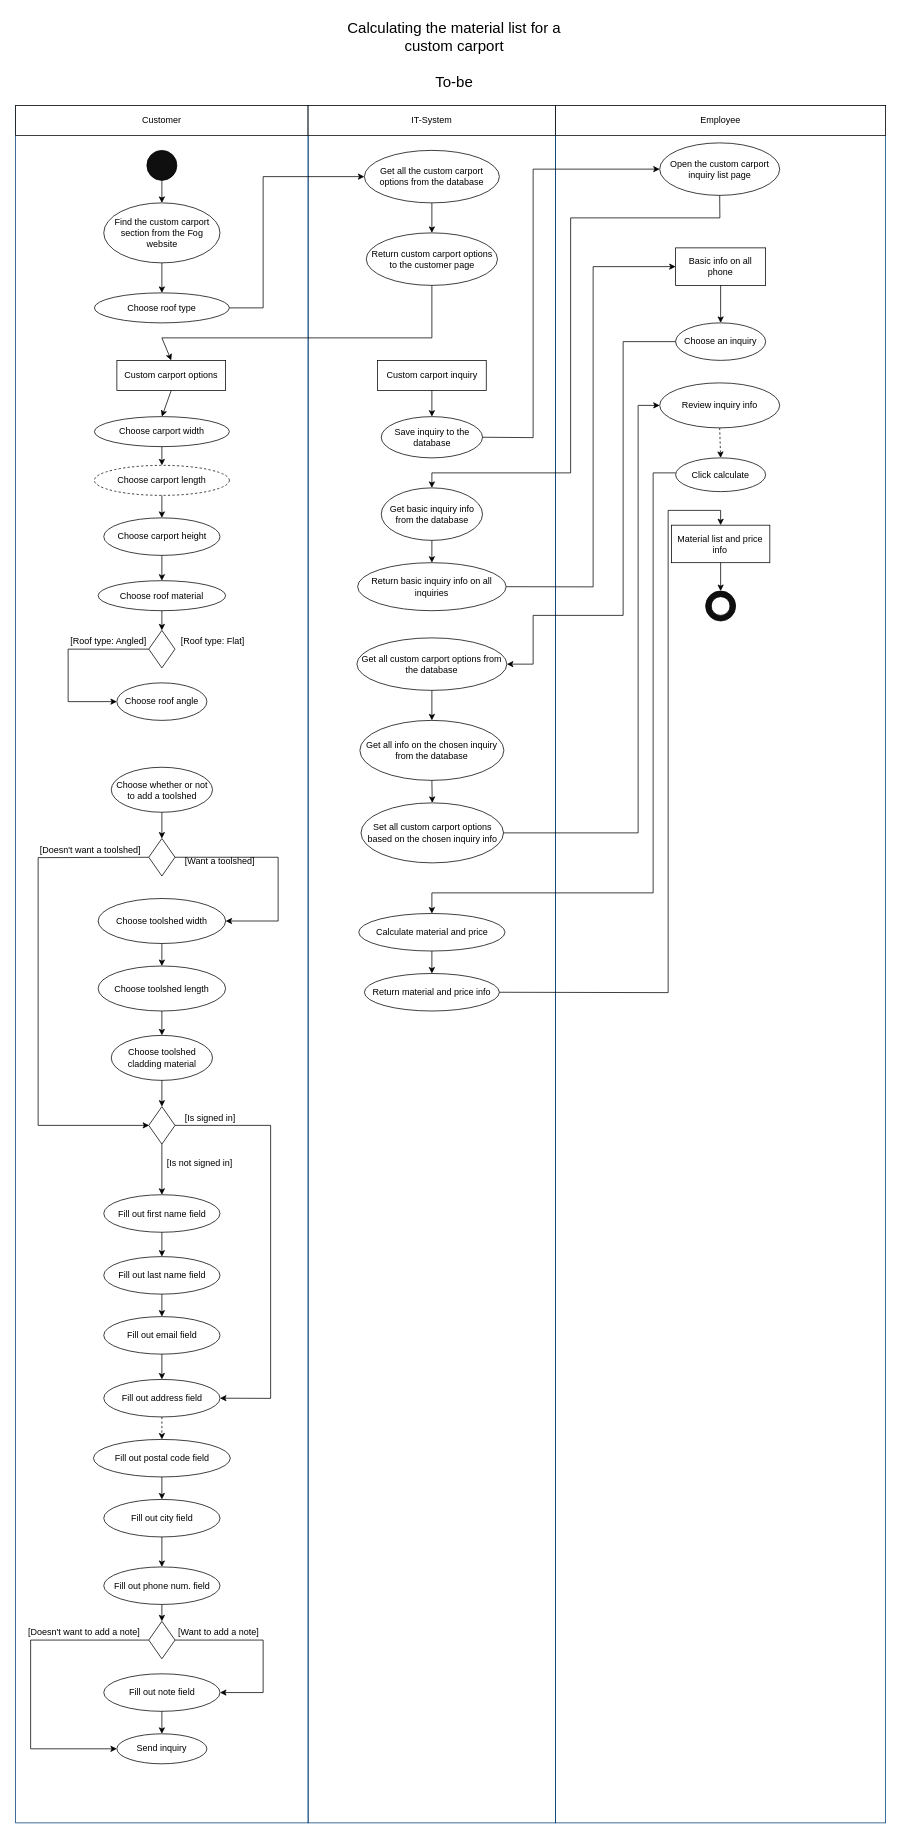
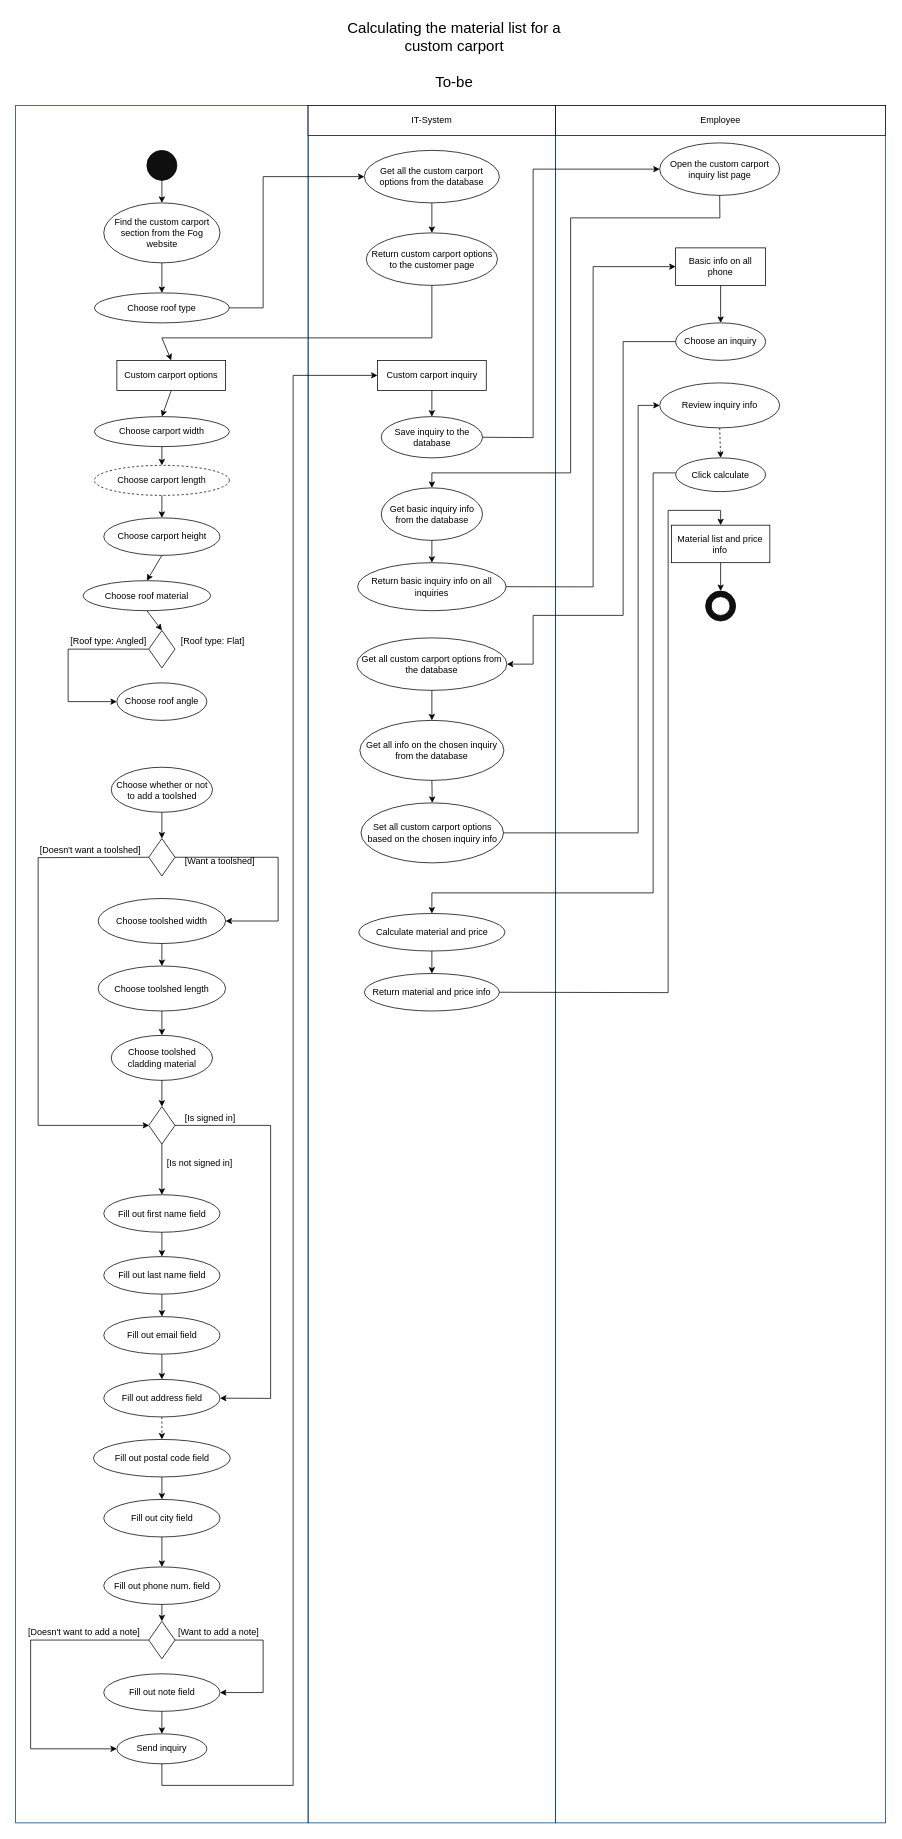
(162, 120) -> none
(162, 596) -> (147, 596)
none -> (227, 1785)
